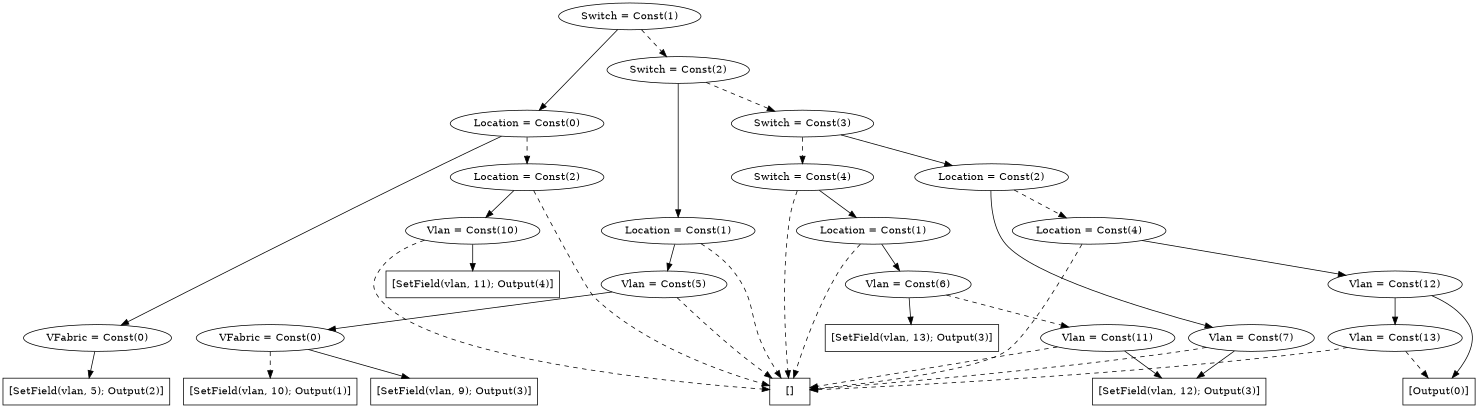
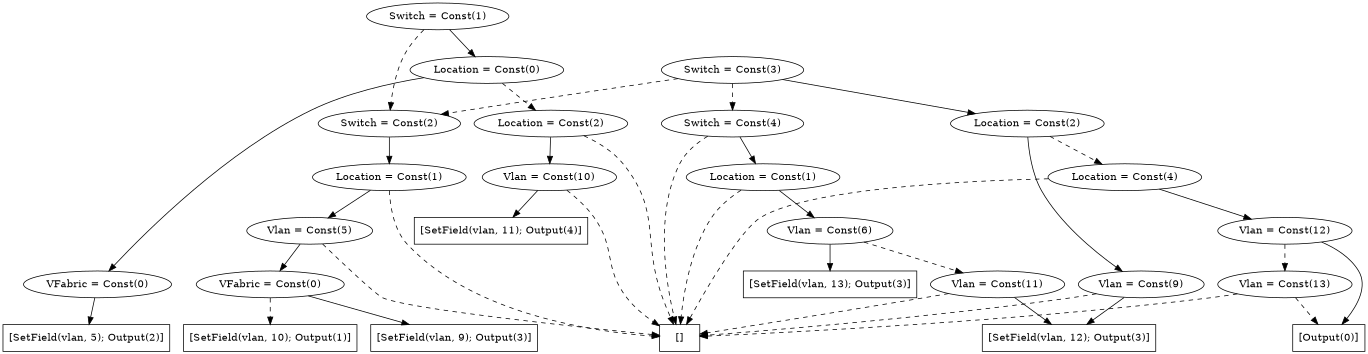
(737, 95) -> (563, 96)
(1395, 308) -> (1285, 254)
(1251, 338) -> (1141, 284)
